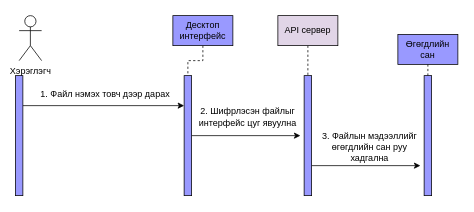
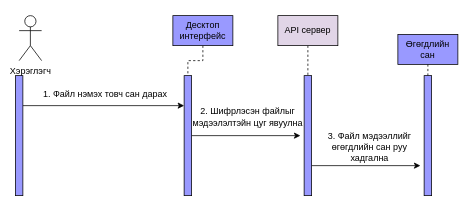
(105, 94) -> (105, 94)
(248, 117) -> (248, 117)
(370, 147) -> (370, 147)
